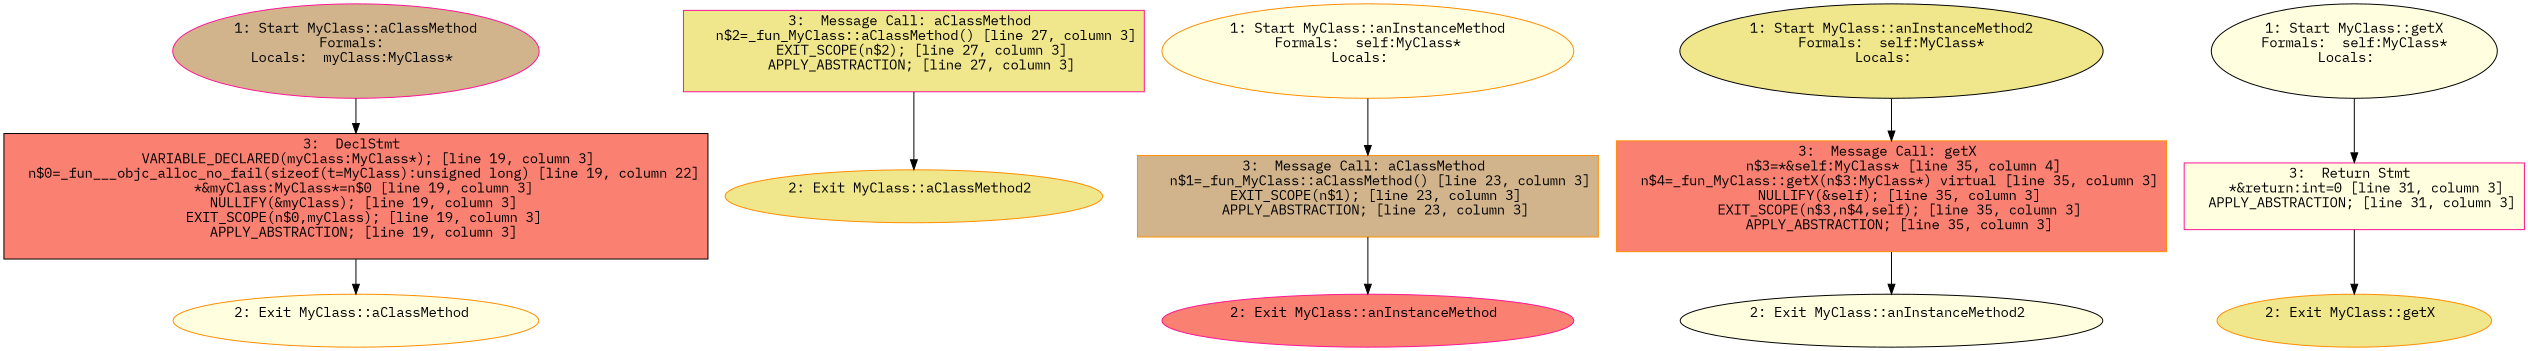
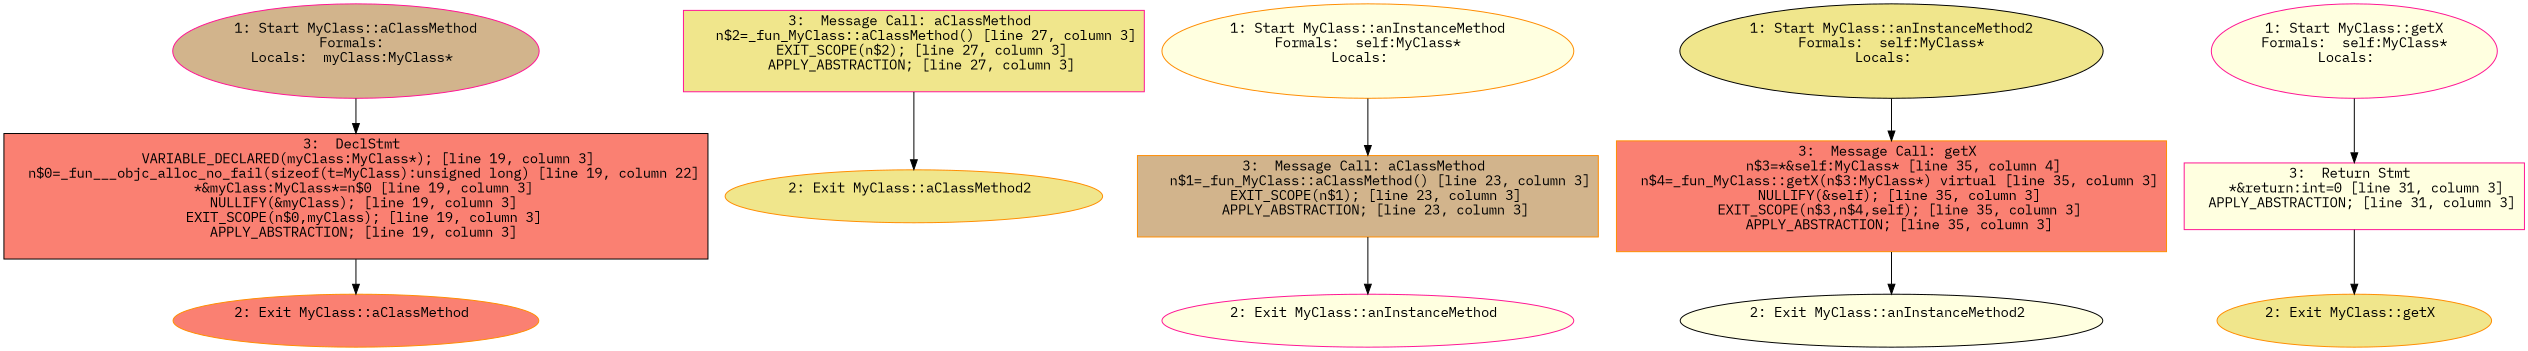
(2354, 51) -> (2354, 51)
(356, 321) -> (356, 321)
(1368, 321) -> (1368, 321)
